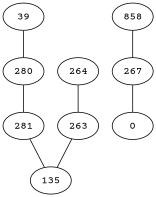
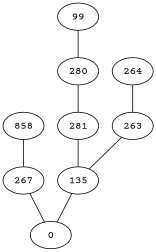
(24, 17) -> (78, 17)
none -> (64, 208)
